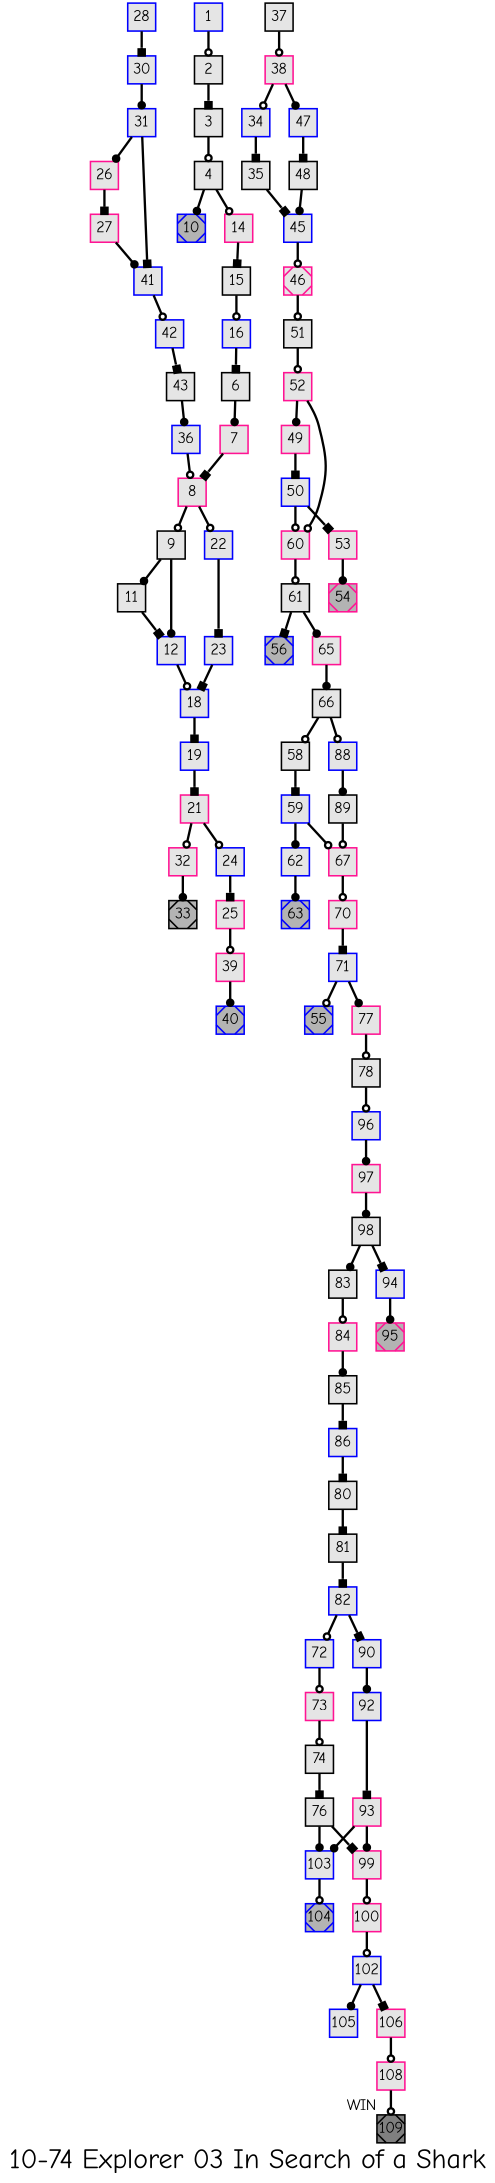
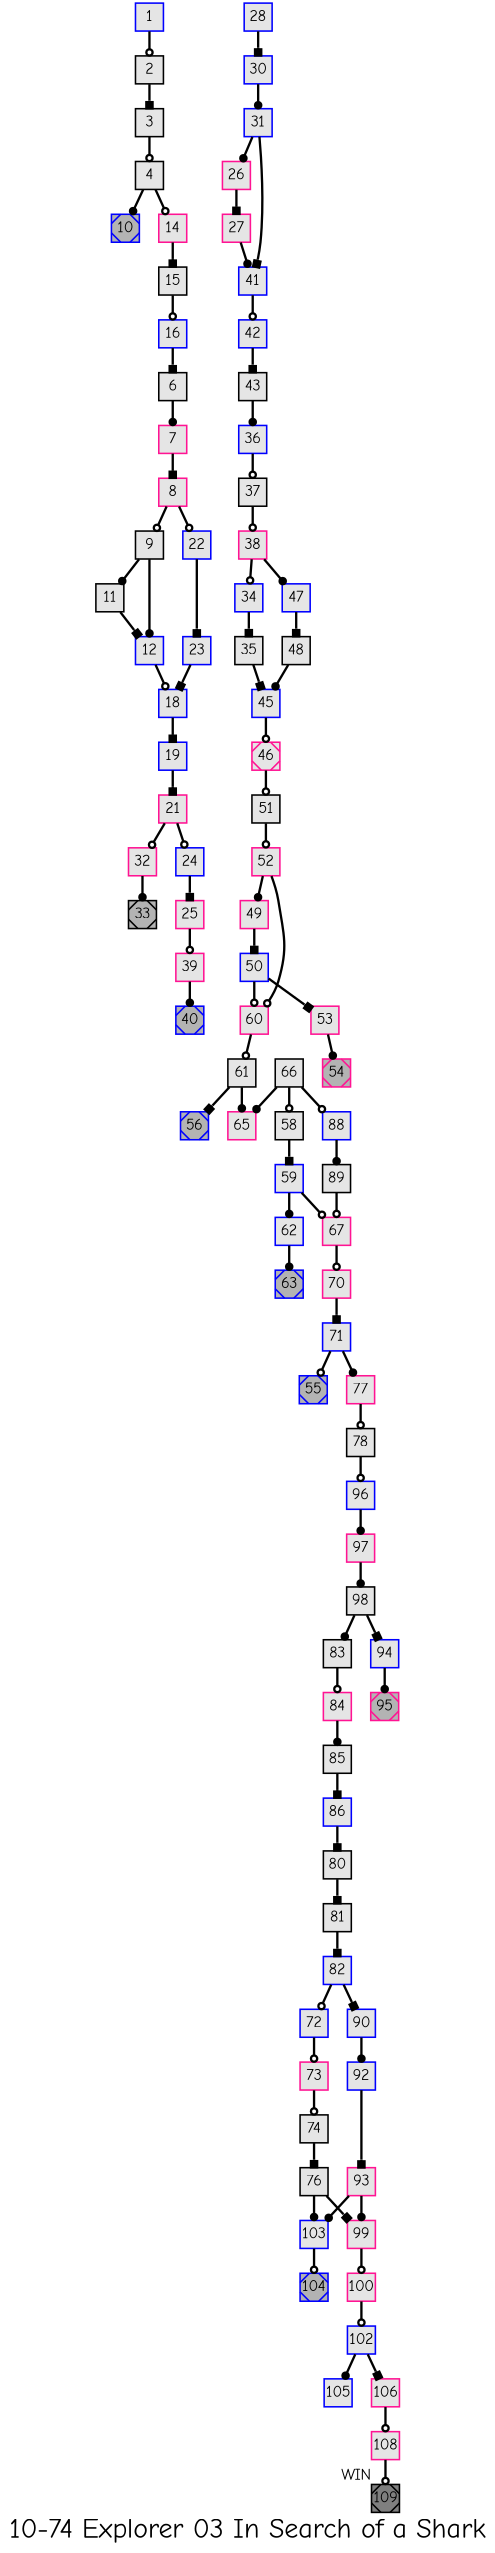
(189, 463) -> (253, 463)
(326, 674) -> (268, 1097)
